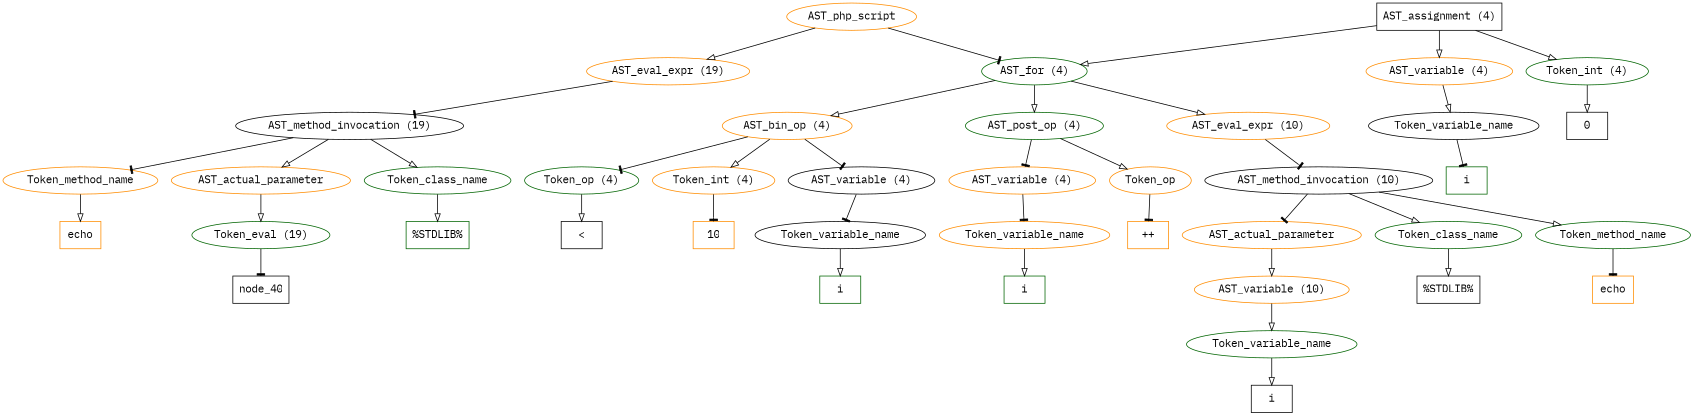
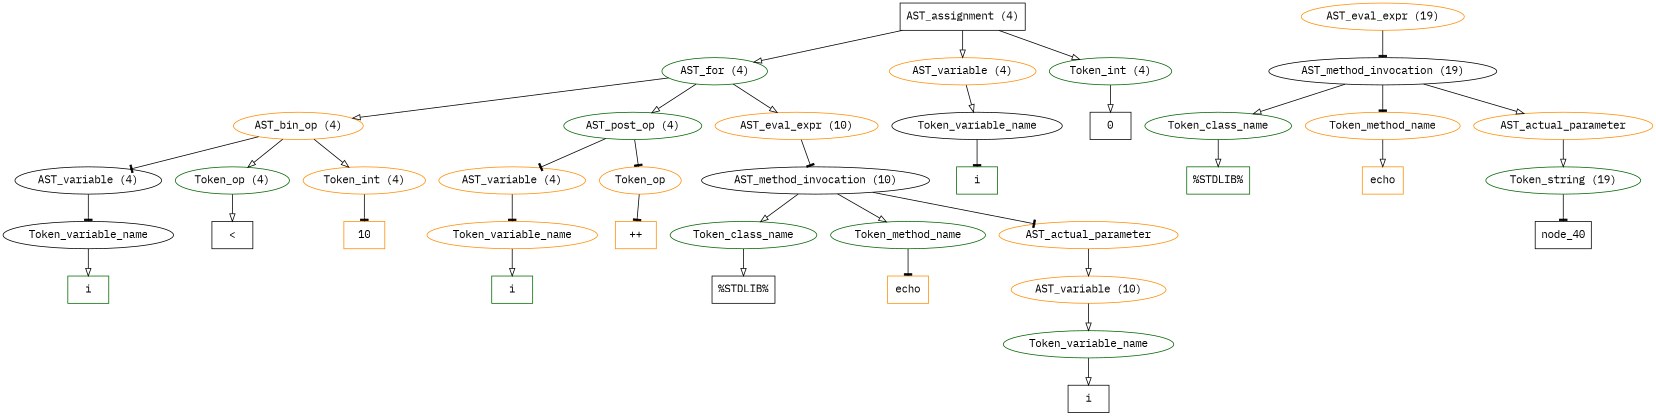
(852, 17) -> none
(1090, 152) -> (636, 151)
(685, 153) -> (268, 151)
(261, 235) -> (1563, 180)
